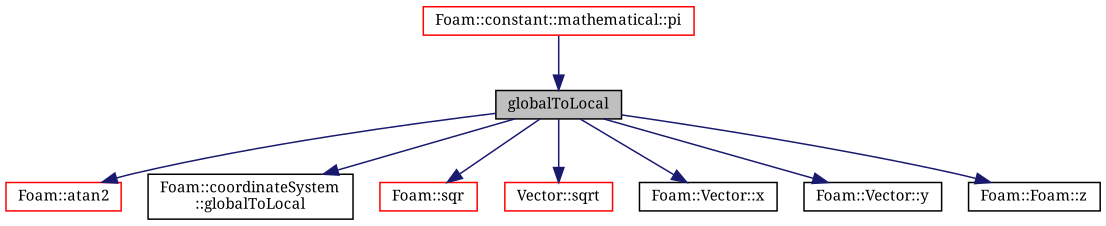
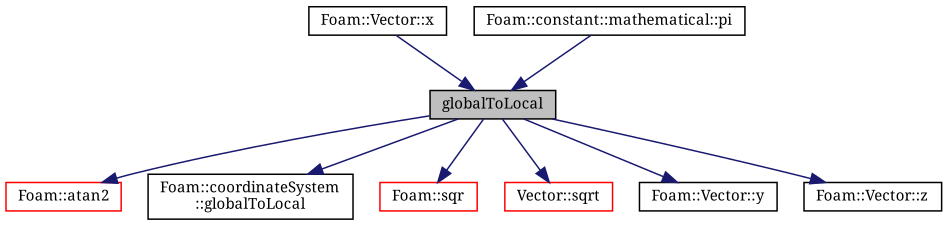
(559, 21) -> (610, 21)
(627, 147) -> (429, 58)
(1034, 197) -> (873, 197)
